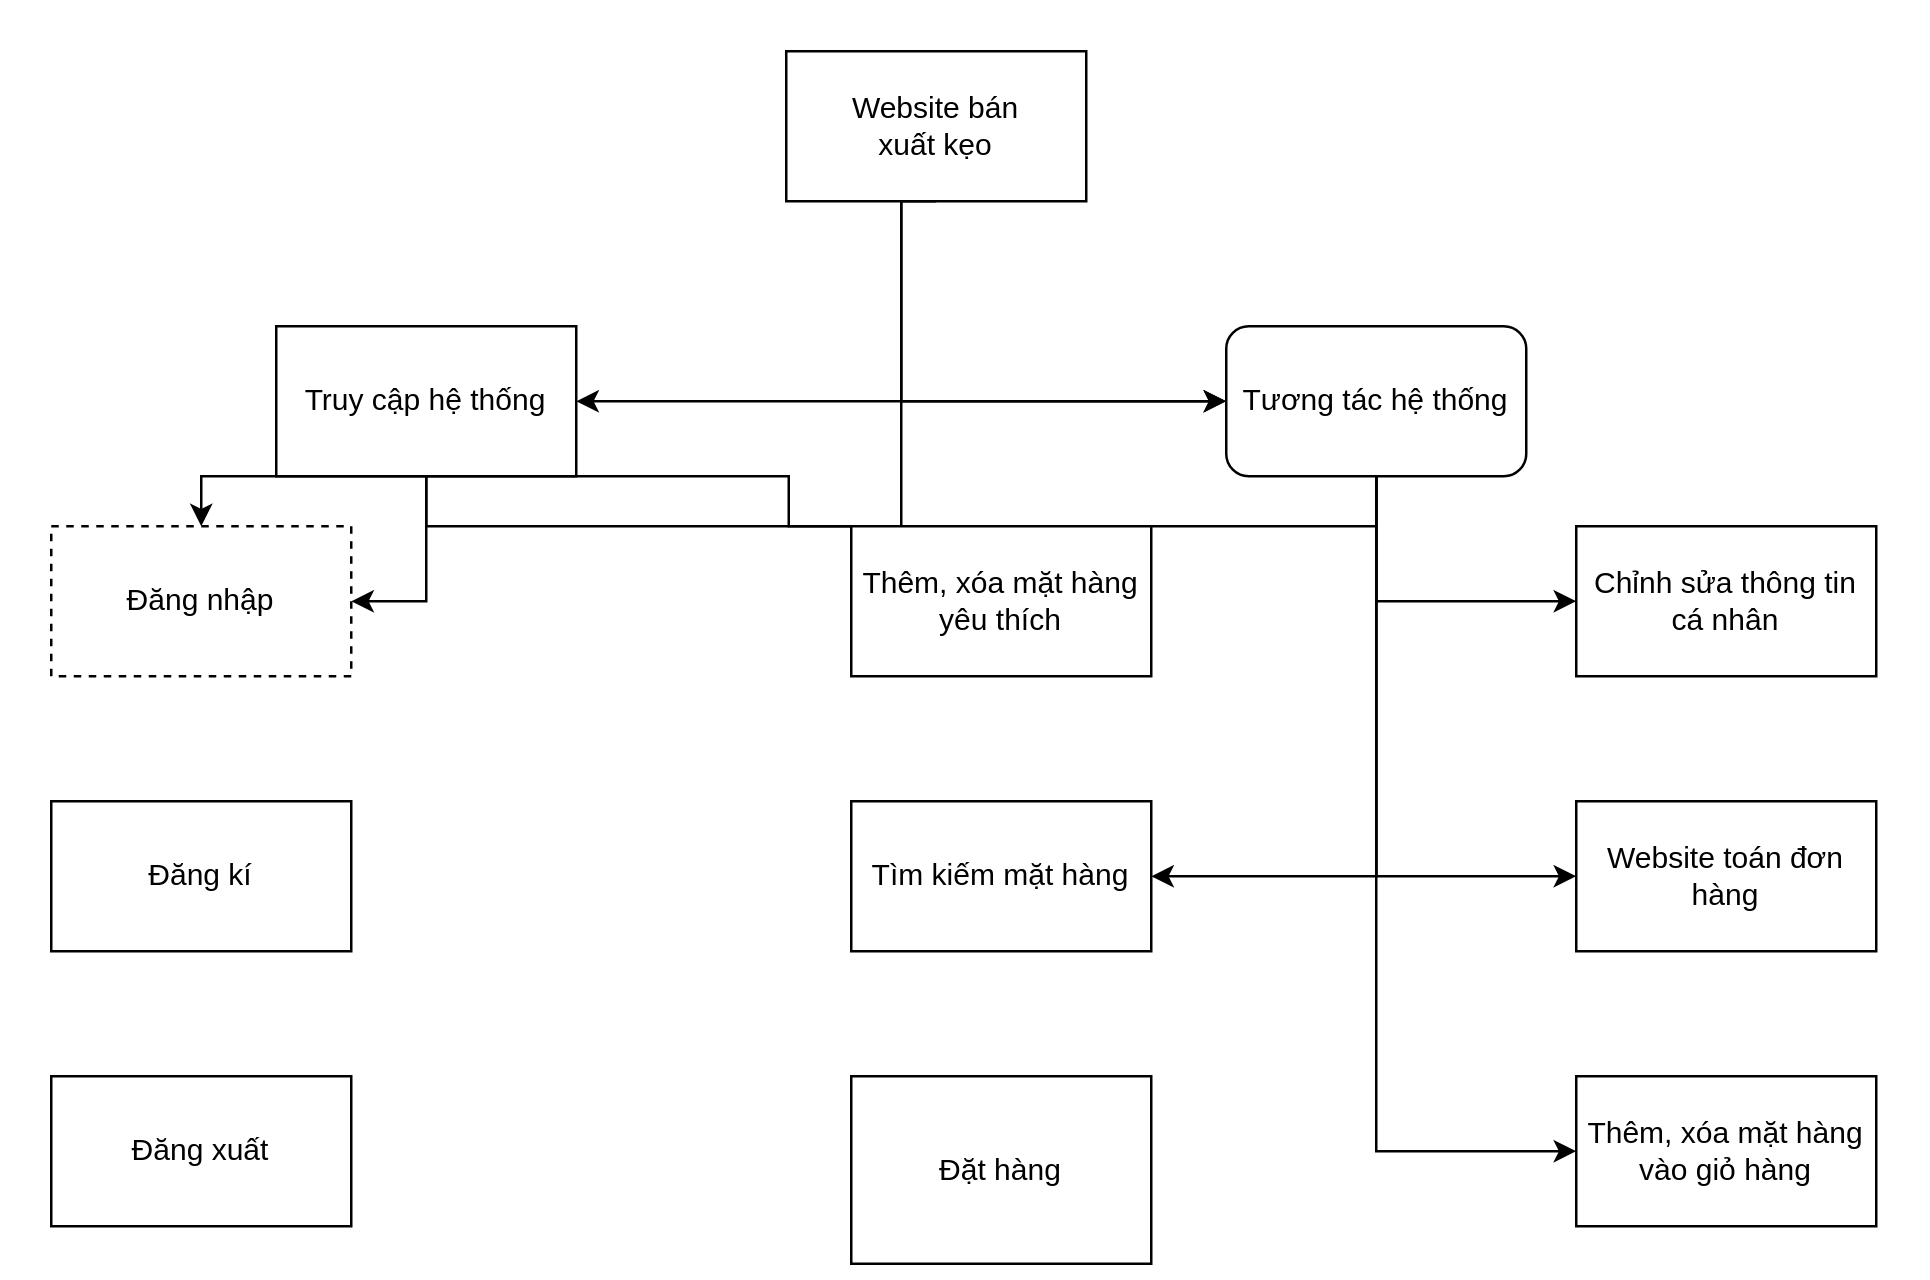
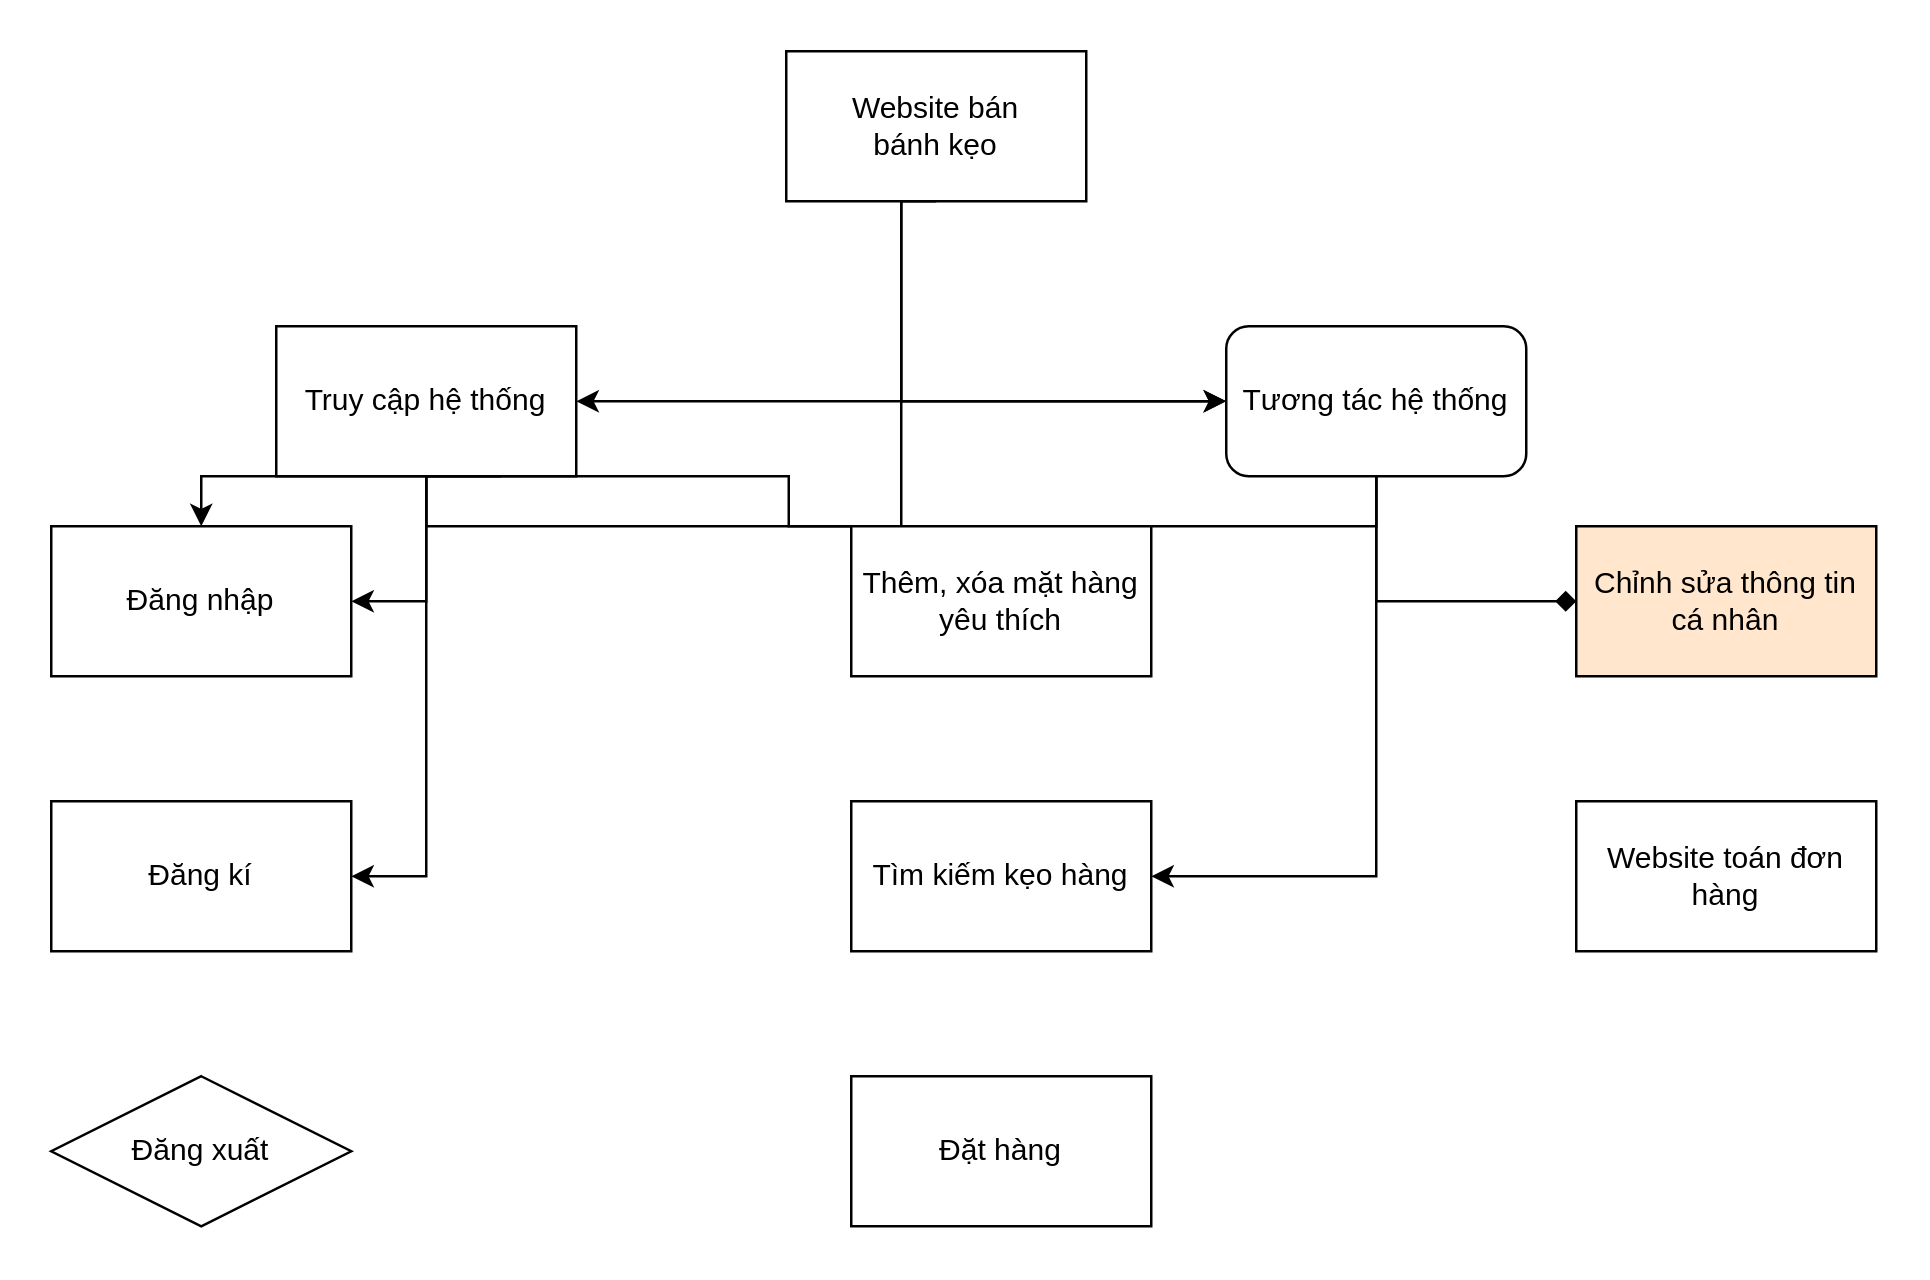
(936, 126) -> (936, 126)
(201, 601) -> (201, 601)
(1557, 601) -> (1556, 601)
(1726, 601) -> (1726, 601)
none -> (426, 770)
(1001, 876) -> (1001, 876)
(1470, 876) -> none
(1376, 1108) -> none
(201, 1151) -> (201, 1151)
(1726, 1151) -> none
(1001, 1170) -> (1001, 1151)
